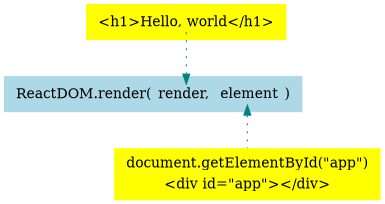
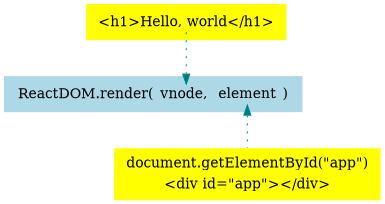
(186, 94) -> (186, 94)
